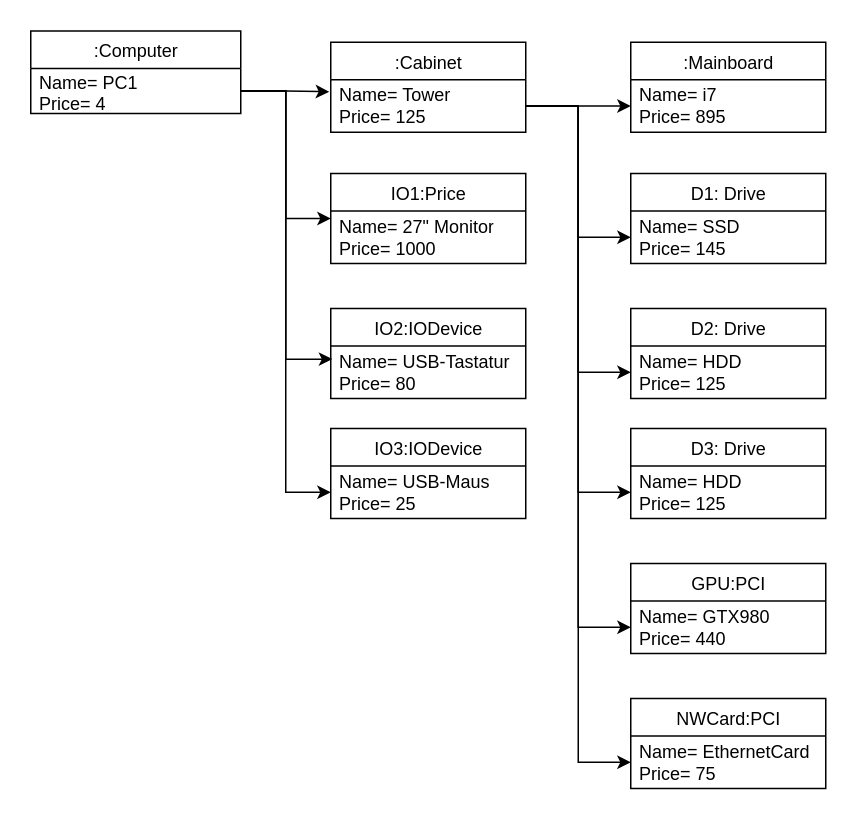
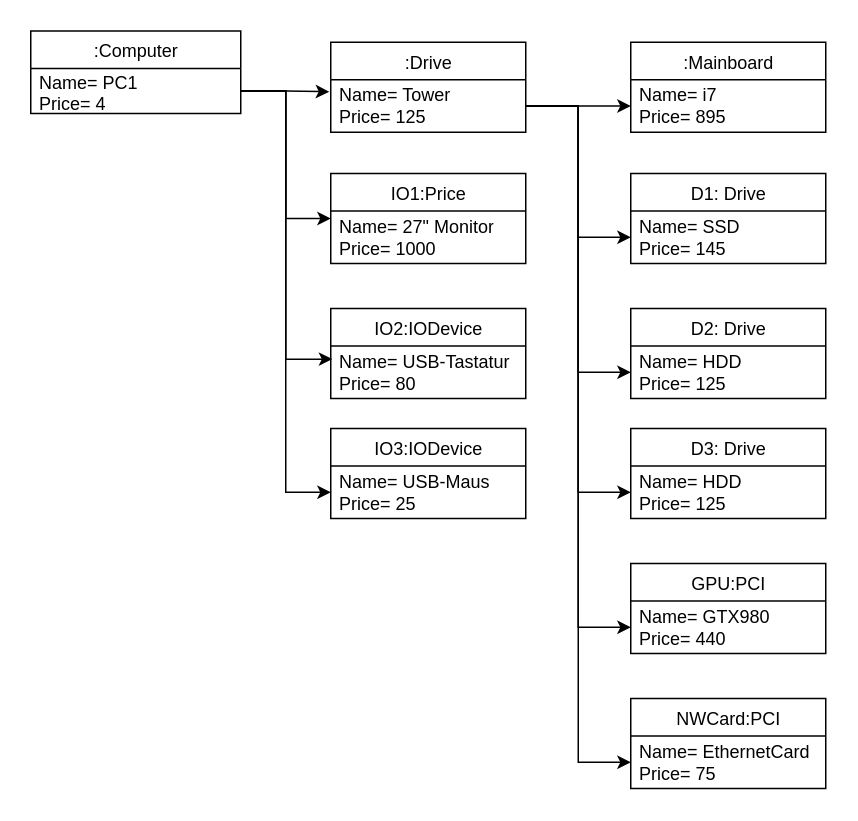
(429, 64) -> (429, 64)
